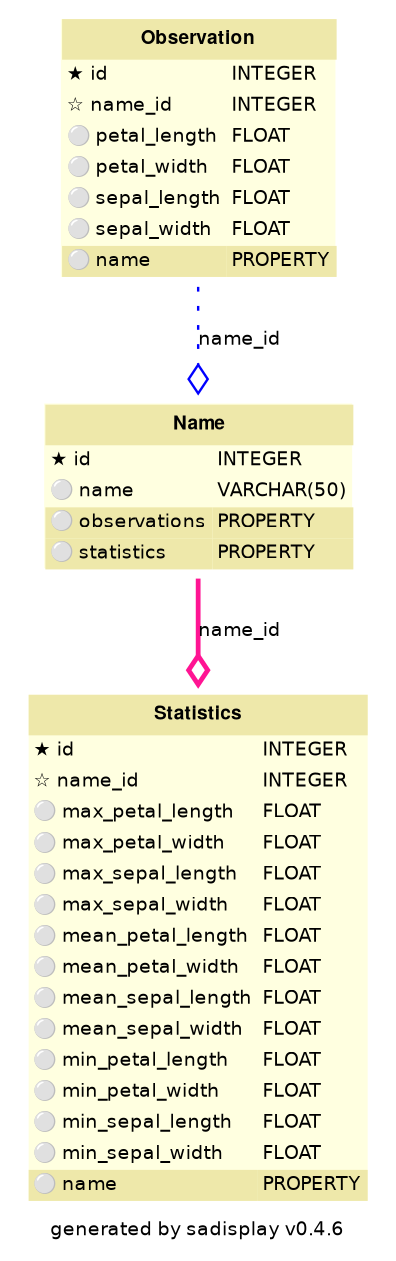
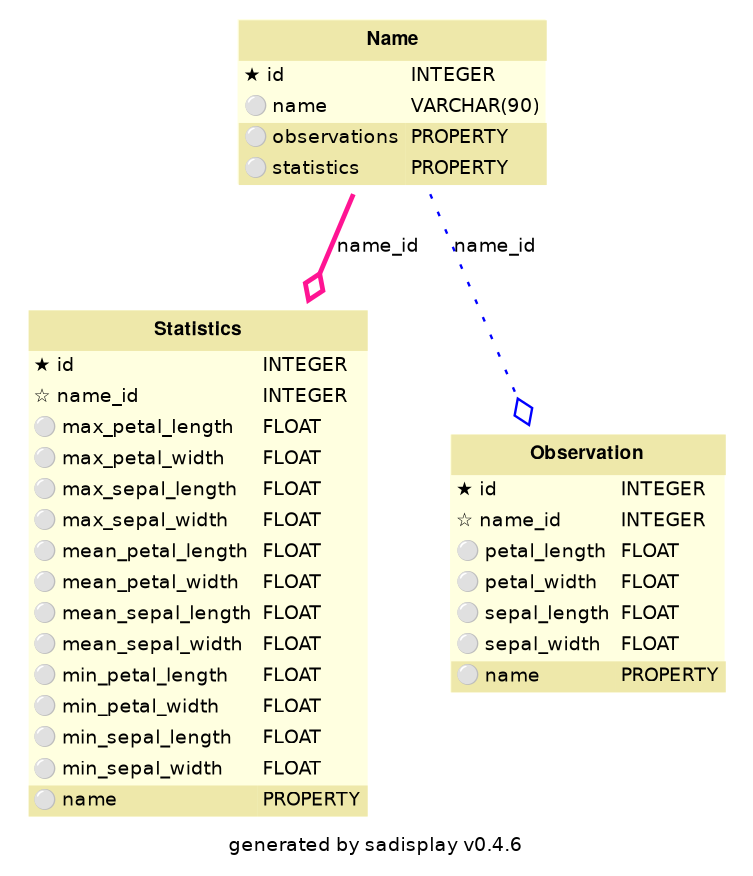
(198, 326) -> (474, 296)
(283, 491) -> (476, 106)
